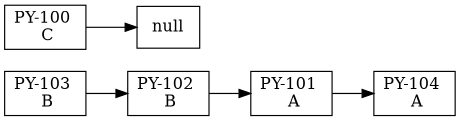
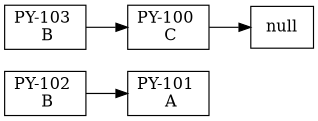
(101, 93) -> (101, 27)
(415, 93) -> none
